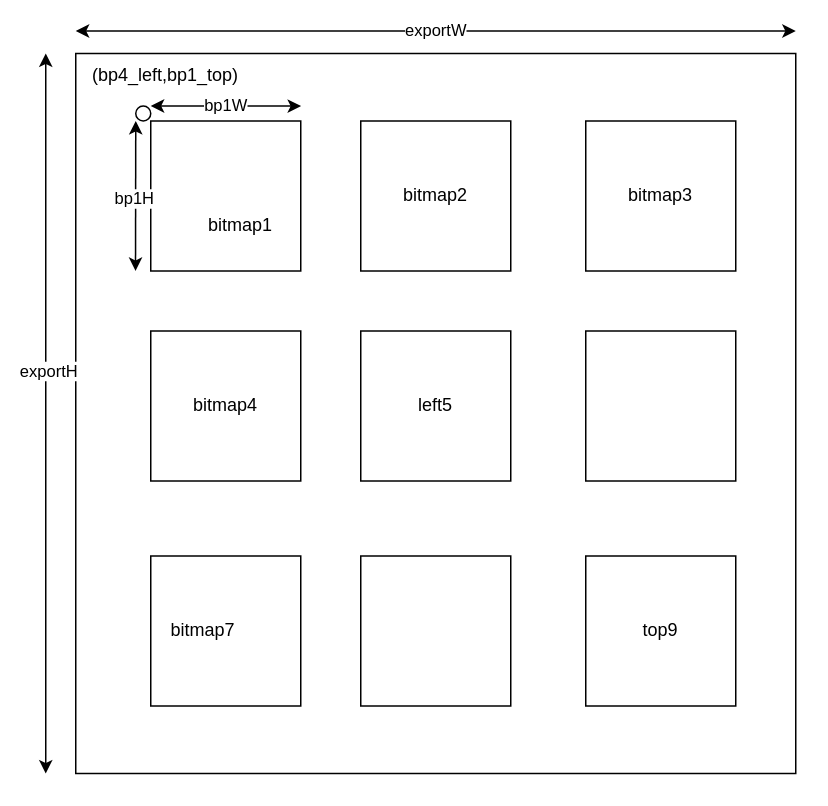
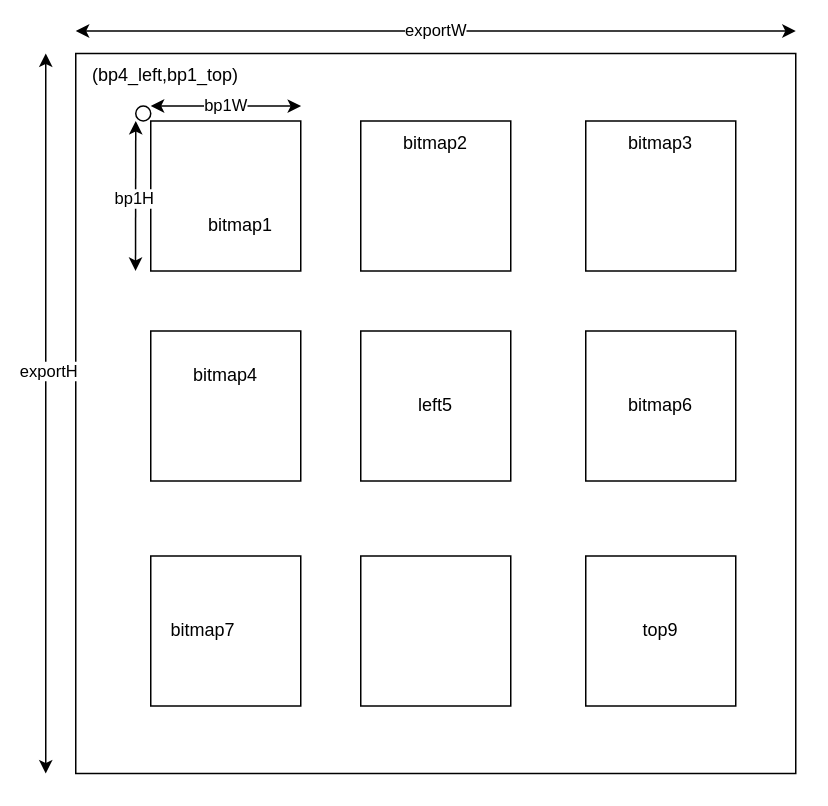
(436, 196) -> (436, 143)
(661, 196) -> (661, 143)
(226, 406) -> (226, 376)
none -> (661, 406)
